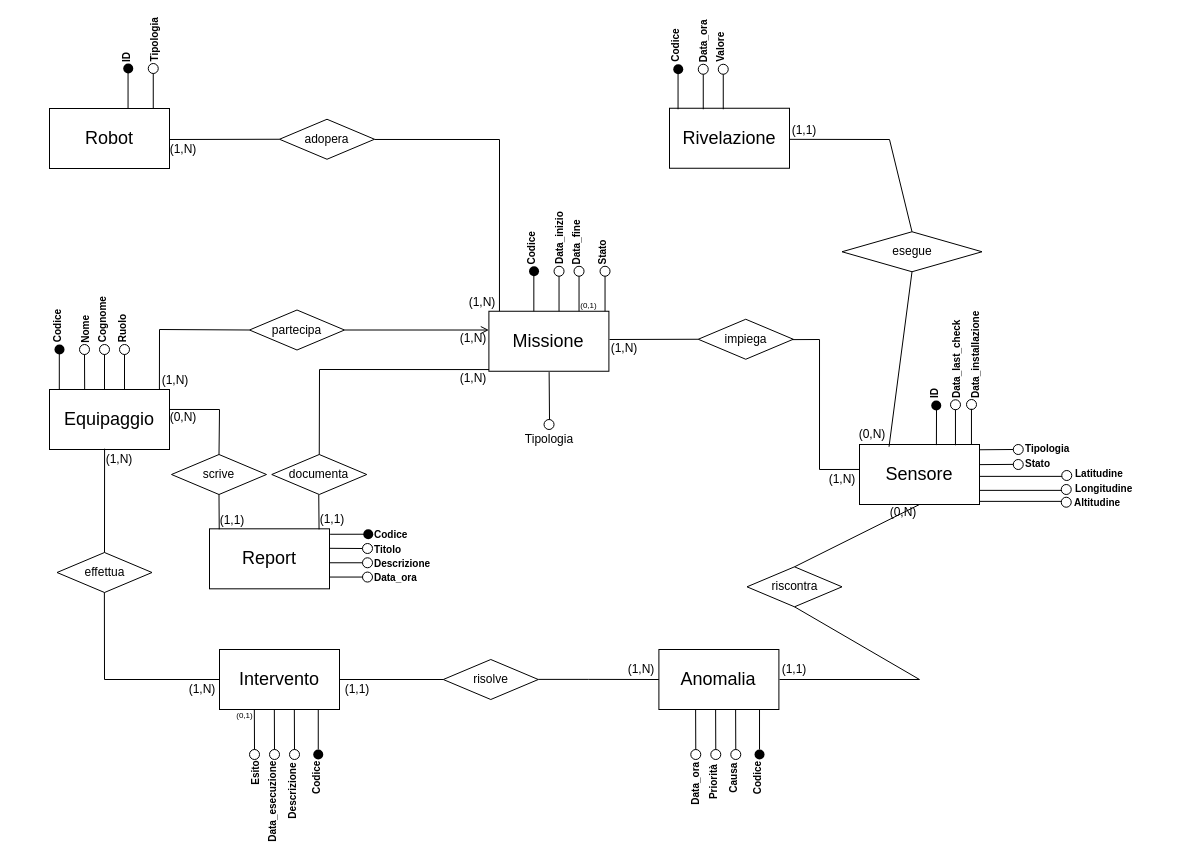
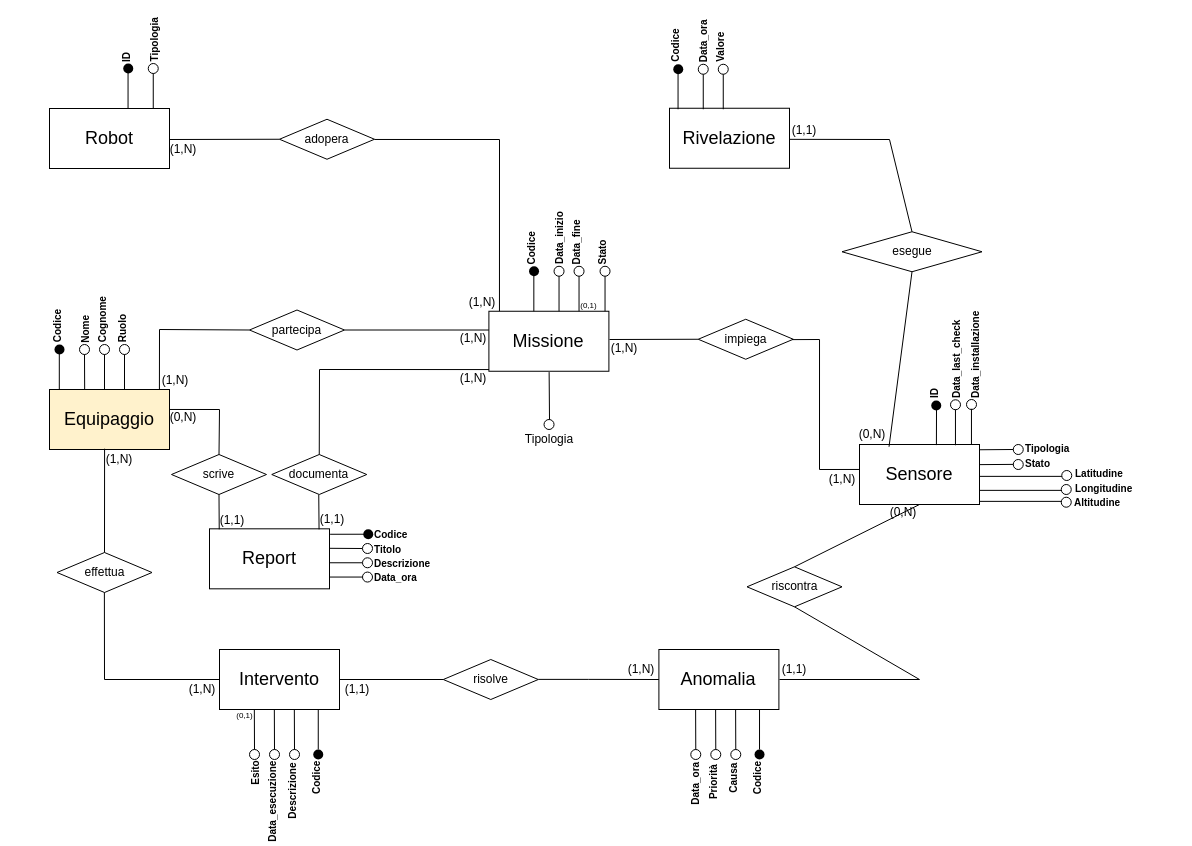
(483, 330) -> (483, 330)
(110, 420) -> (110, 420)
